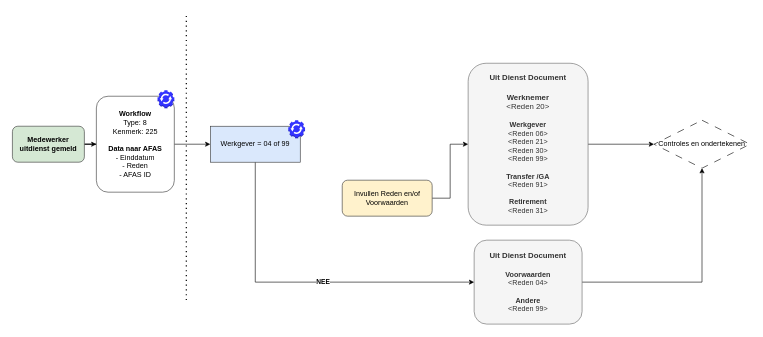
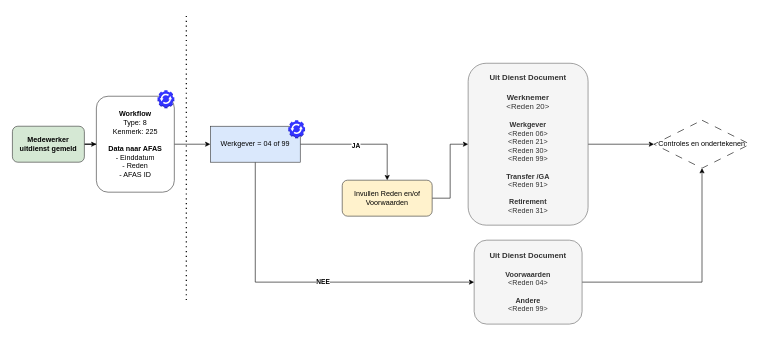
none -> (356, 144)
